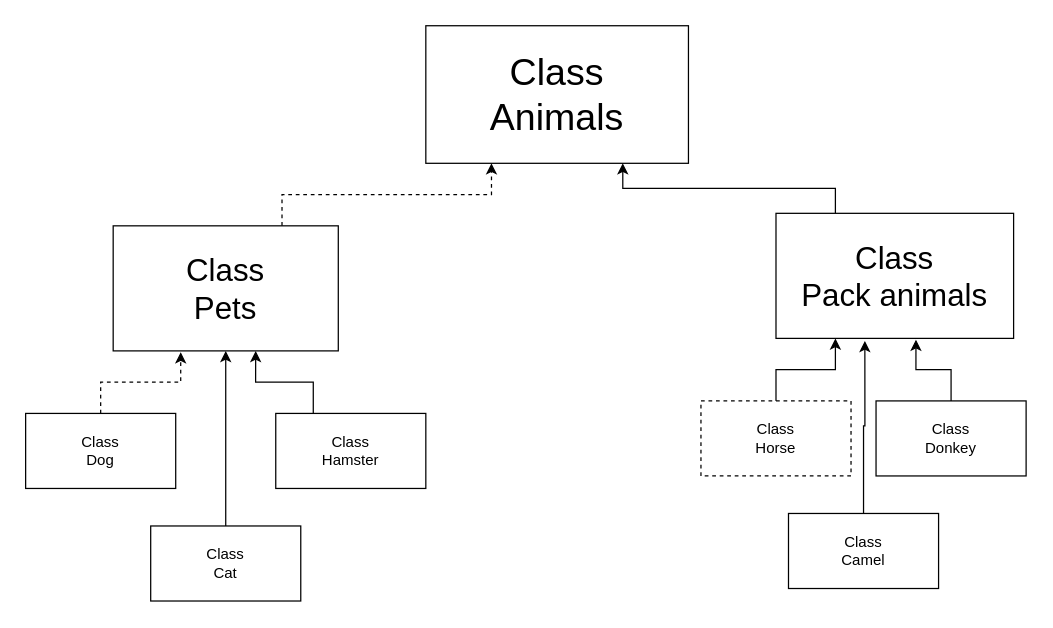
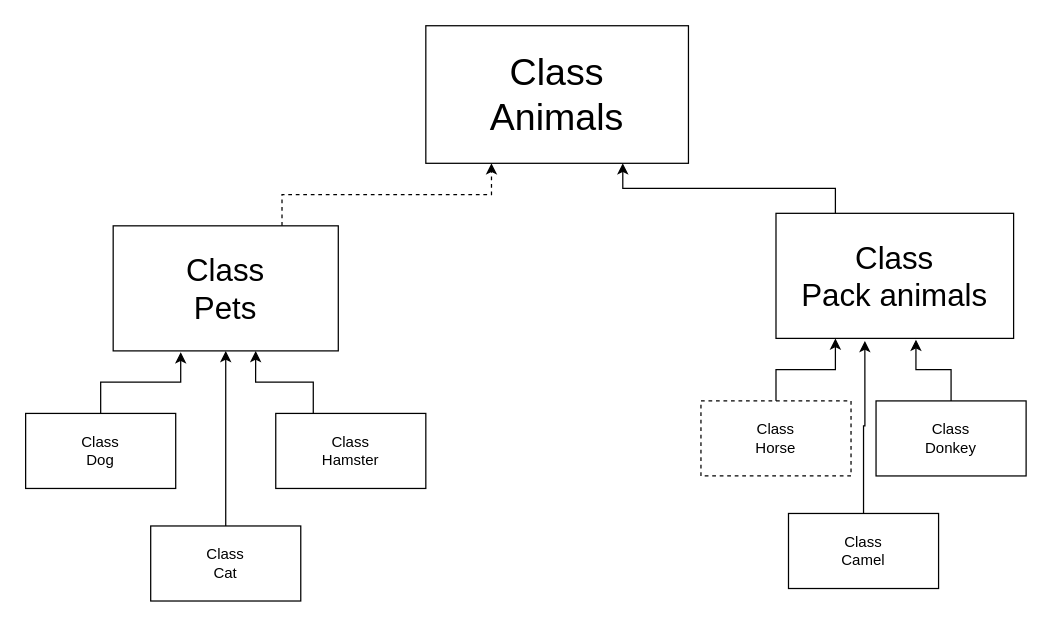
(137, 382) -> (137, 382)
